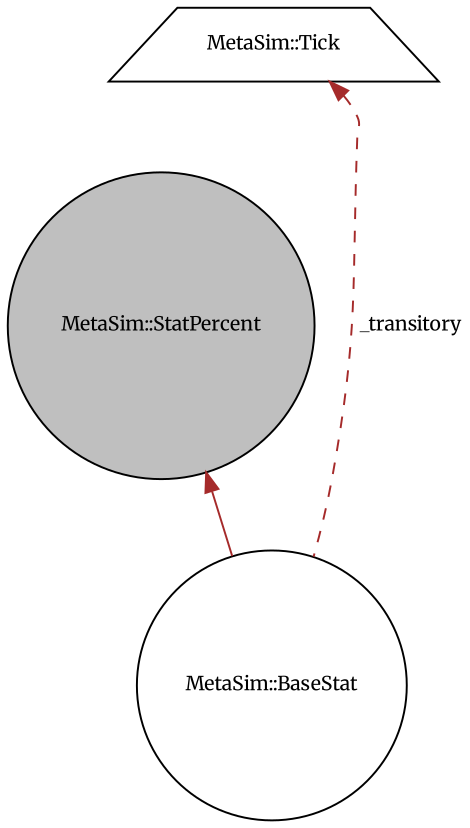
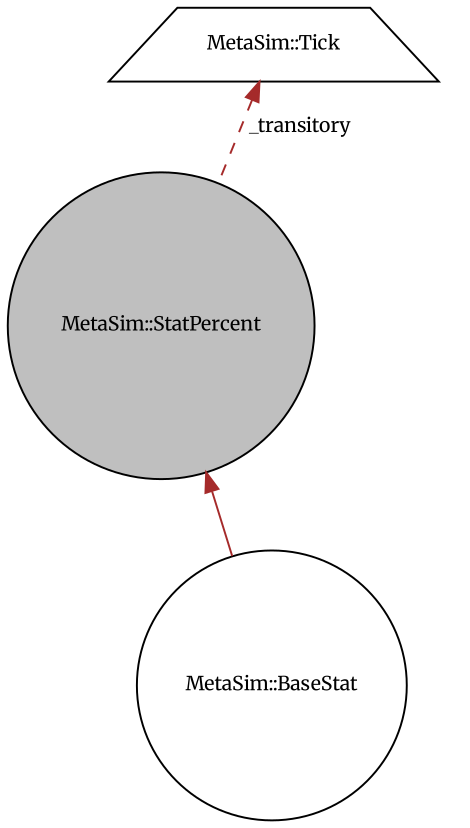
(352, 326) -> (235, 142)
